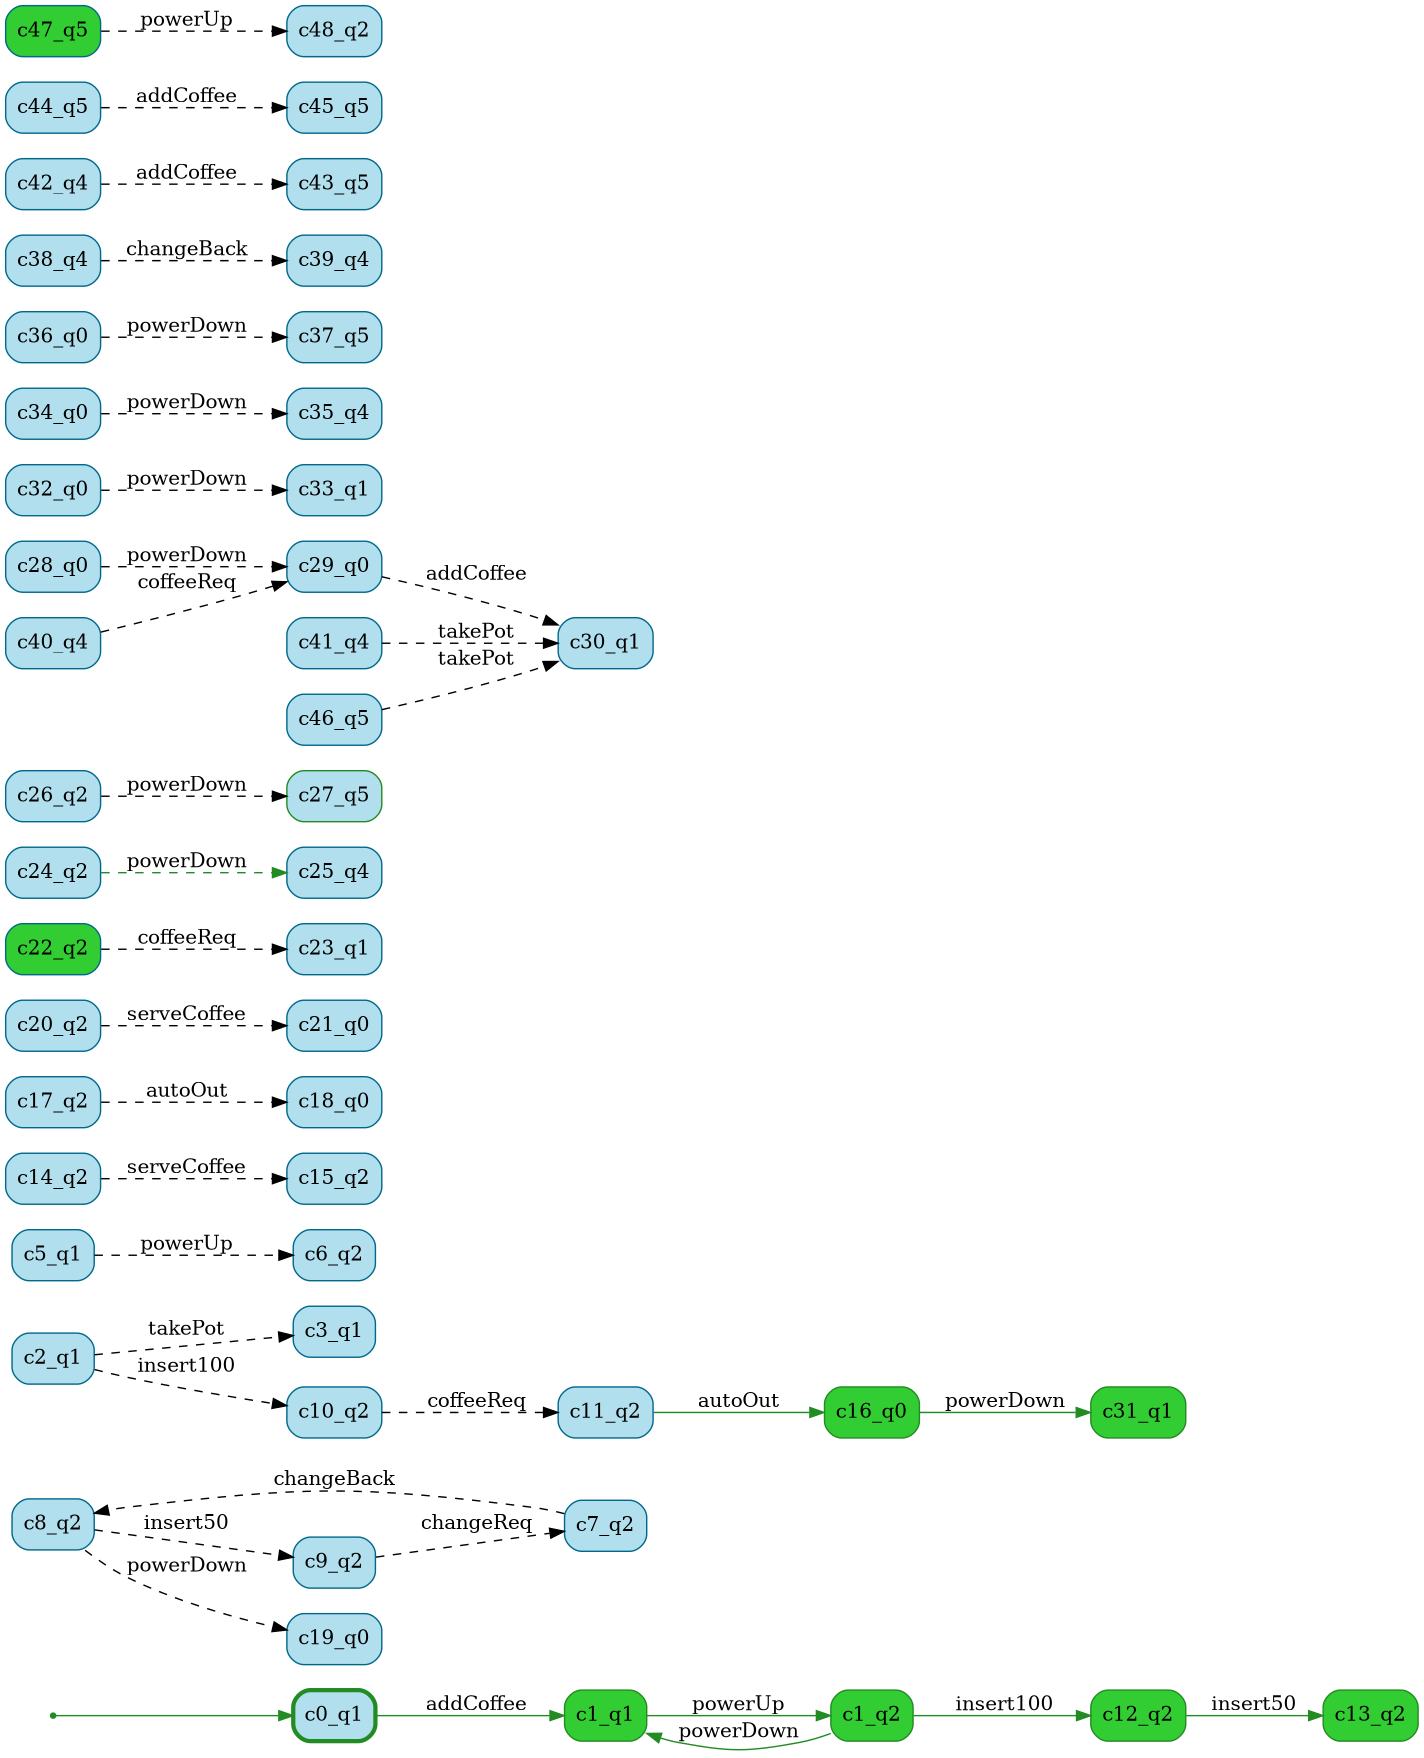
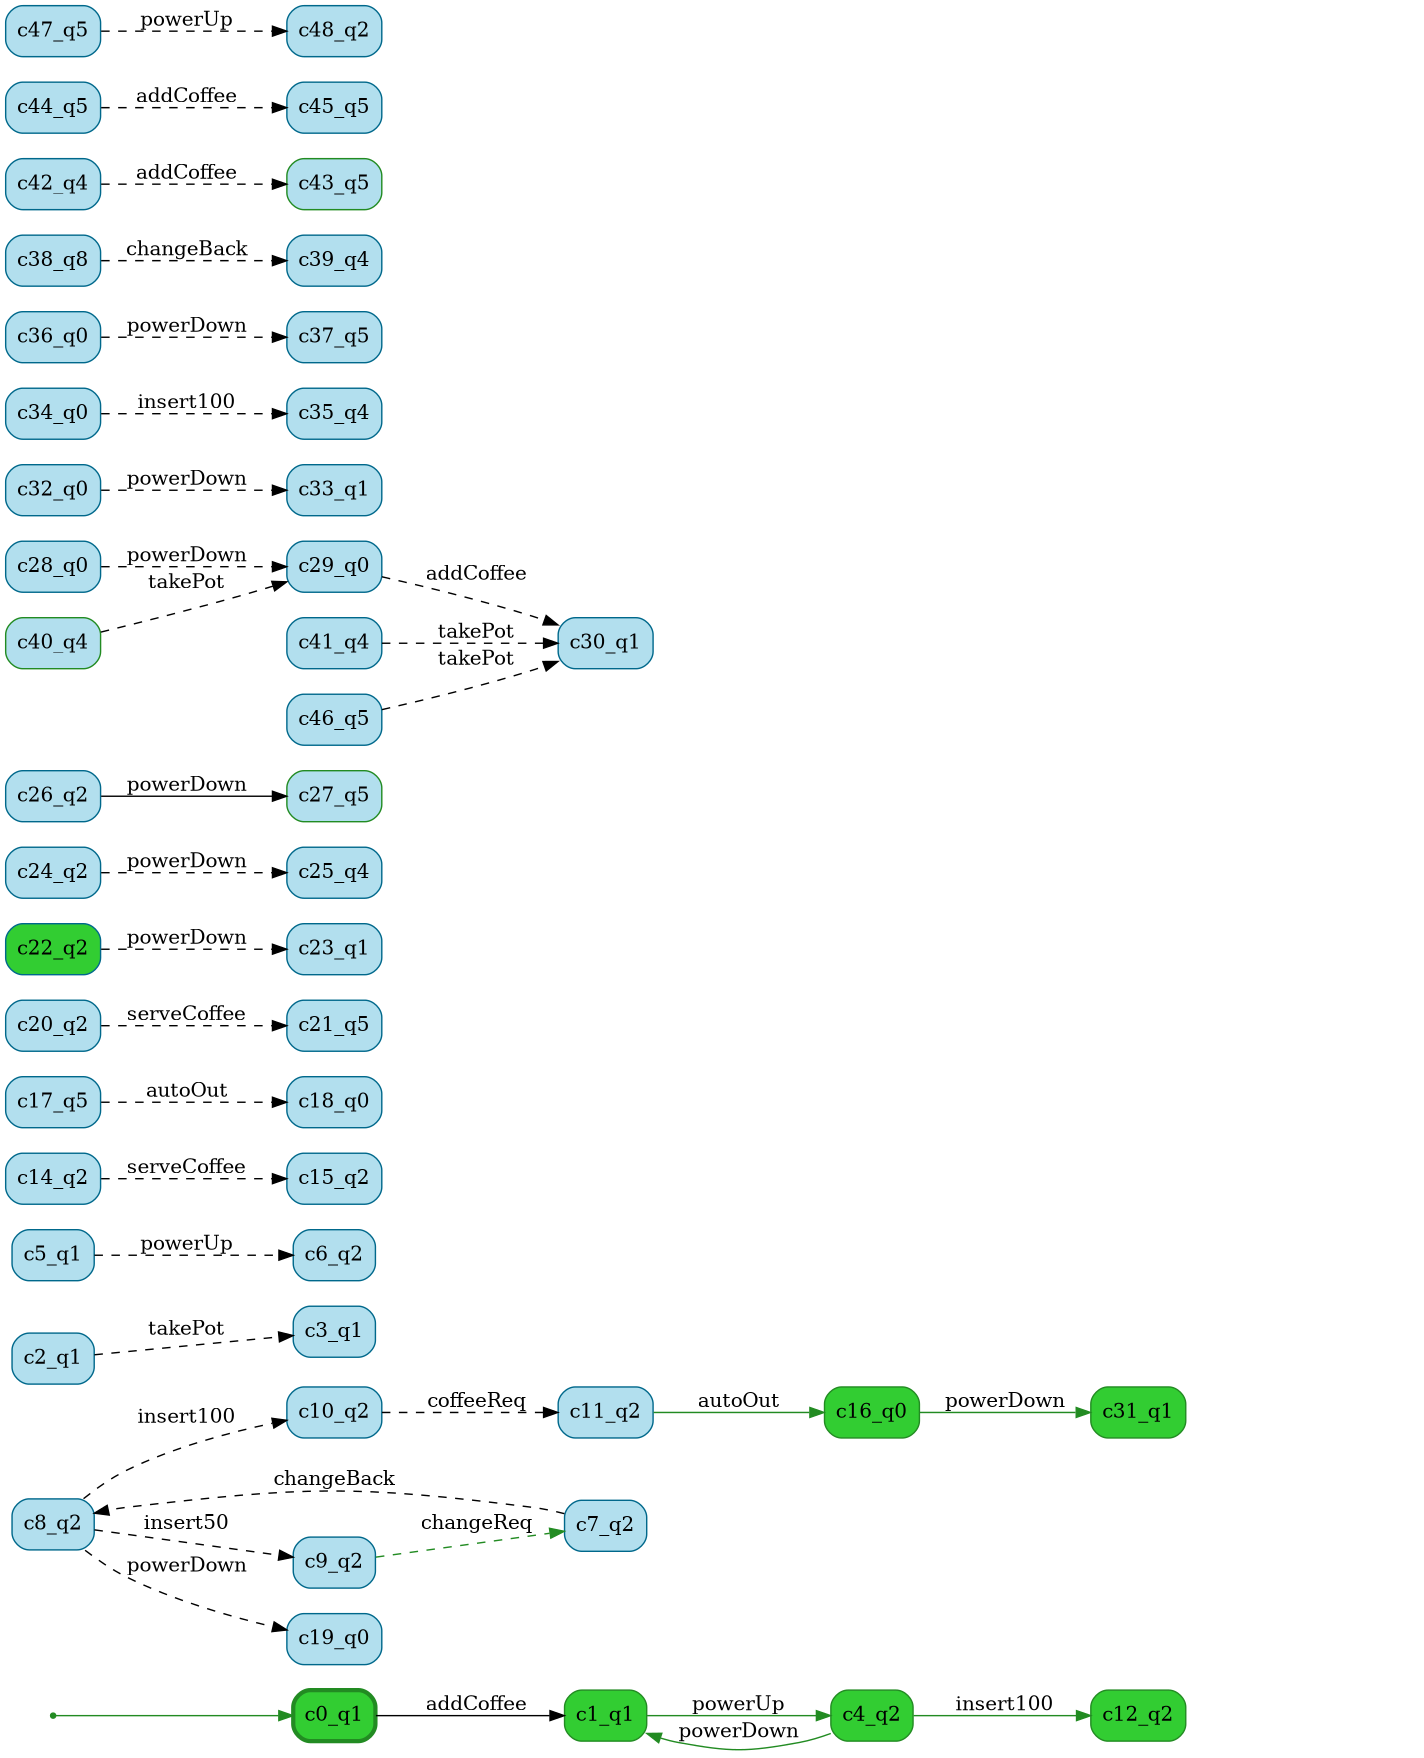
(53, 31) -> (53, 31)
(334, 184) -> (334, 184)
(53, 261) -> (53, 261)
(187, 403) -> (187, 403)
(187, 583) -> (187, 583)
(53, 643) -> (53, 643)
(187, 796) -> (187, 796)
(187, 873) -> (187, 873)
(187, 939) -> (187, 939)
(334, 1026) -> (334, 1026)
(53, 1102) -> (53, 1102)
(183, 1388) -> (174, 1451)
(463, 1545) -> (463, 1545)
(334, 1716) -> (334, 1716)
(463, 1716) -> (463, 1716)
(872, 1716) -> (872, 1716)
(1371, 1716) -> none
